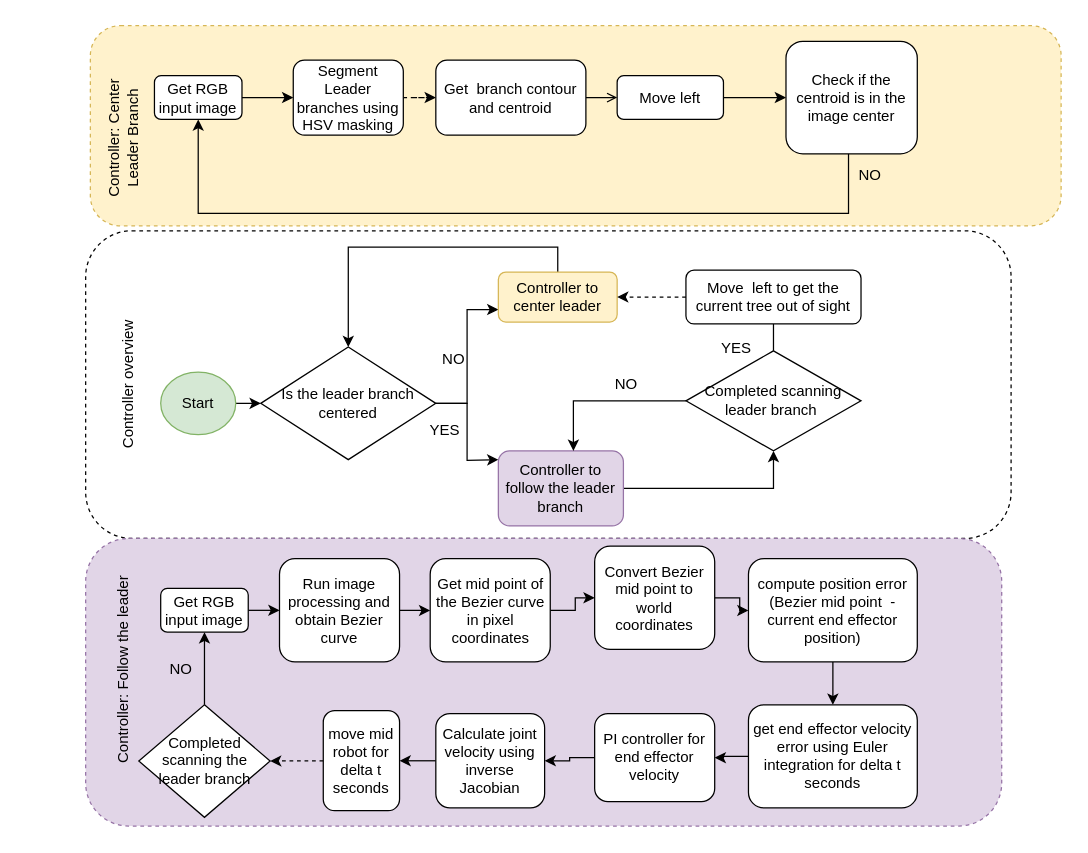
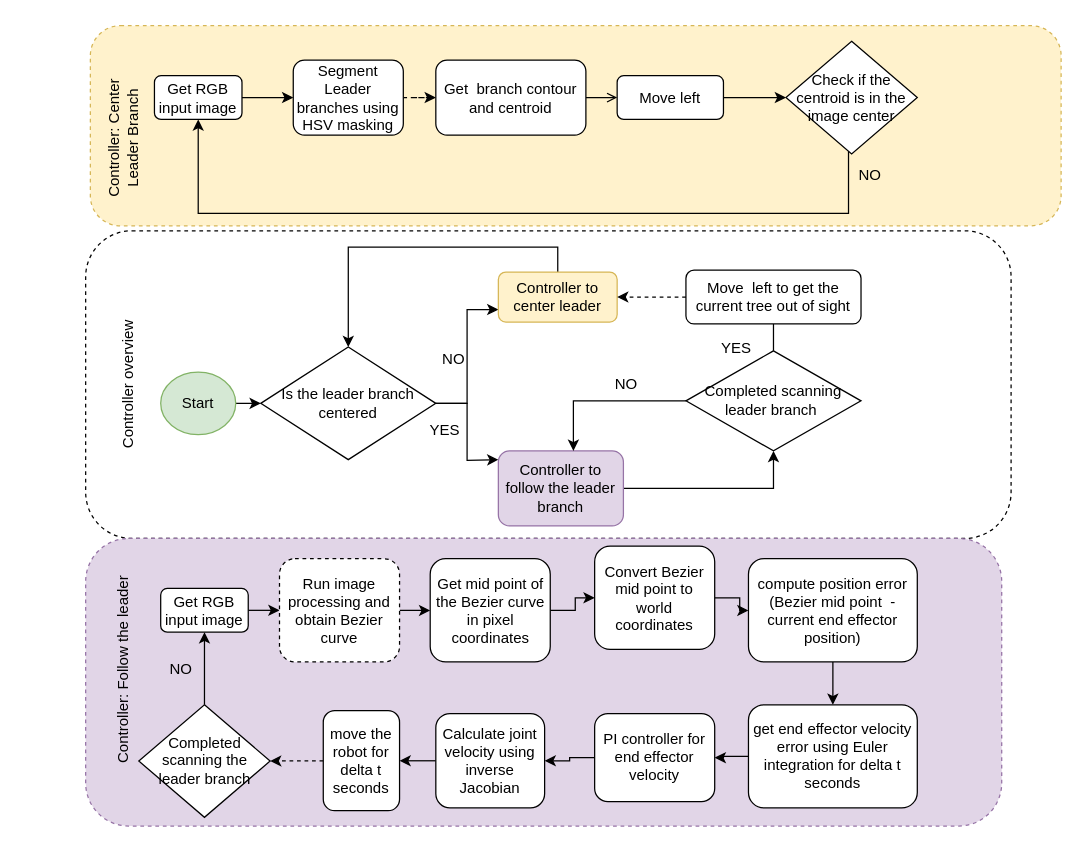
(851, 98) -> (851, 98)
(339, 610) -> (339, 610)
(361, 761) -> (361, 761)
